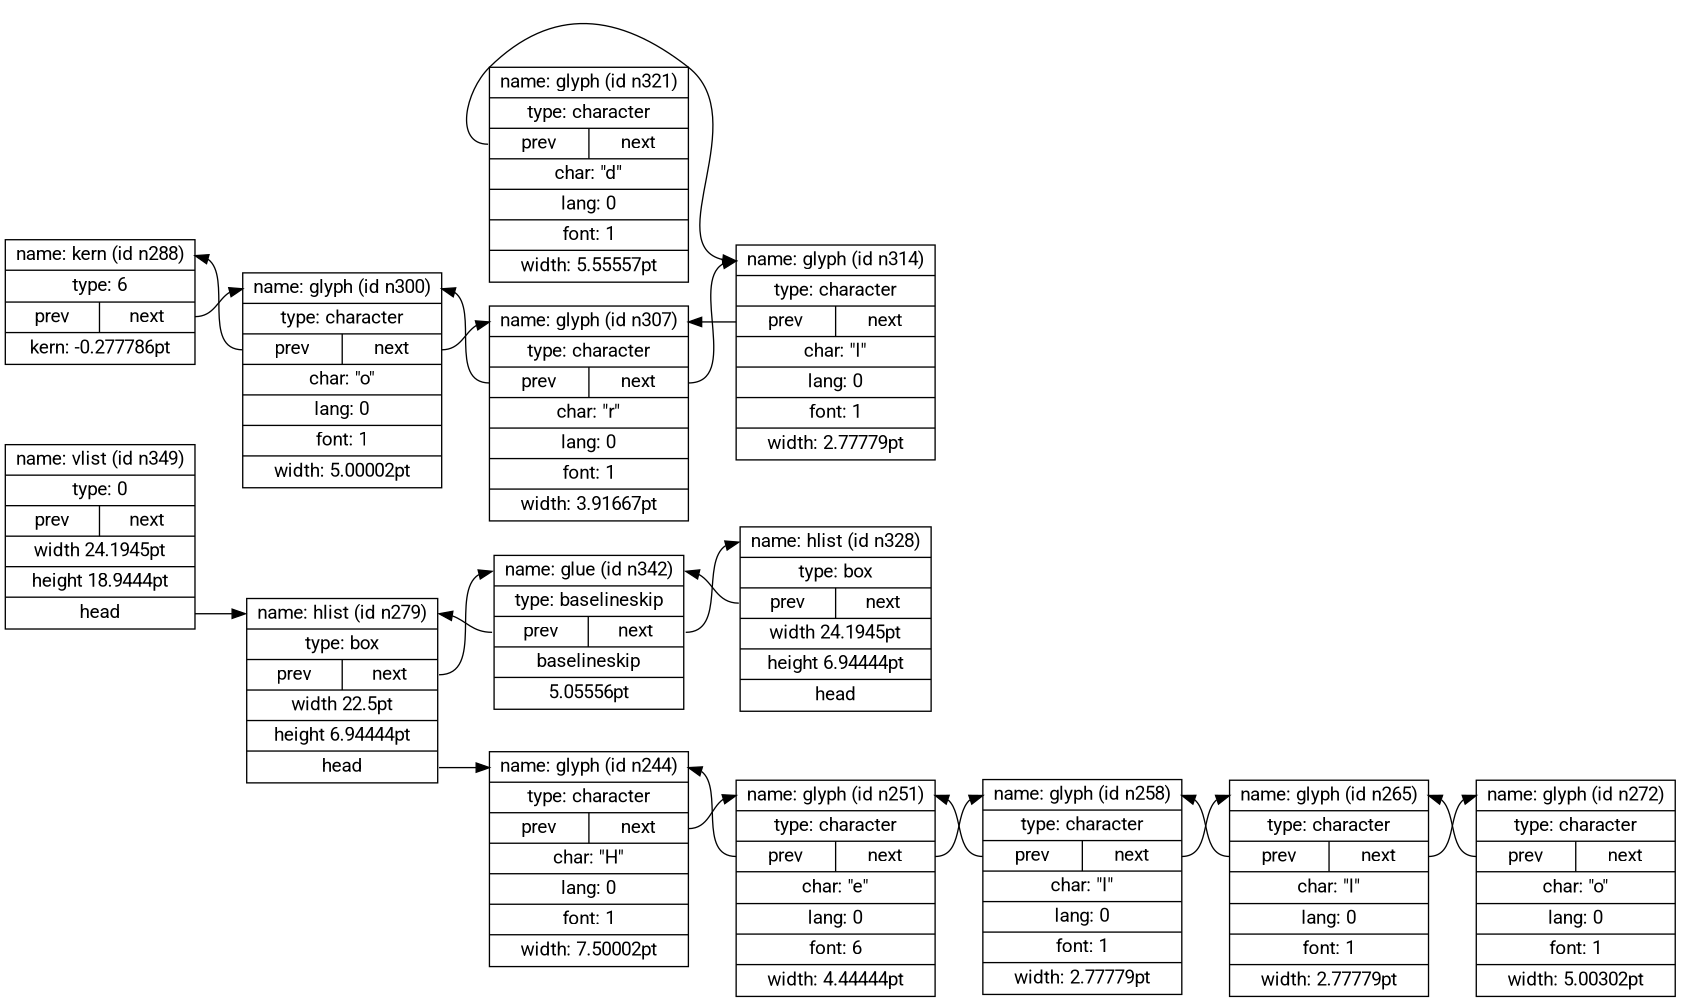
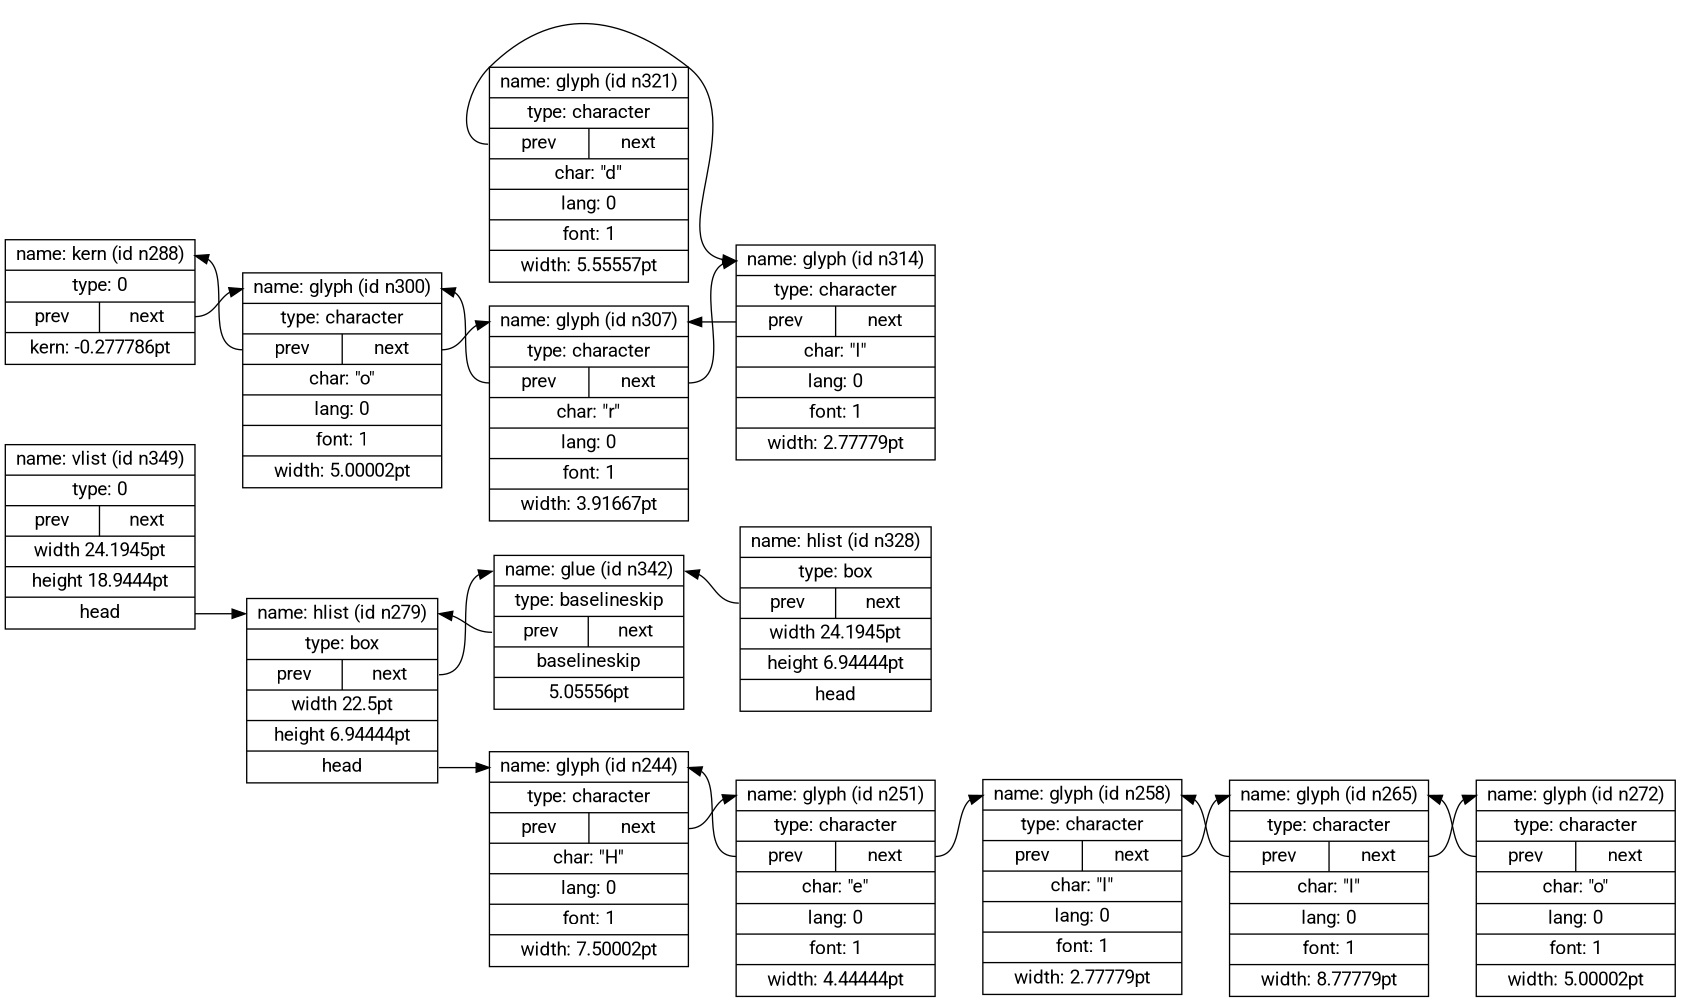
(100, 285) -> (100, 285)
(711, 599) -> none
(964, 843) -> none
(836, 949) -> (836, 949)
(1329, 980) -> (1329, 980)
(1576, 980) -> (1576, 980)
